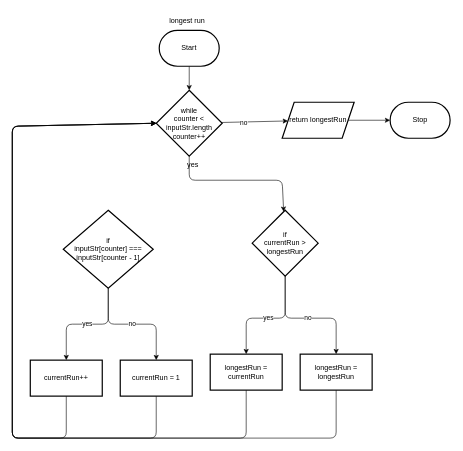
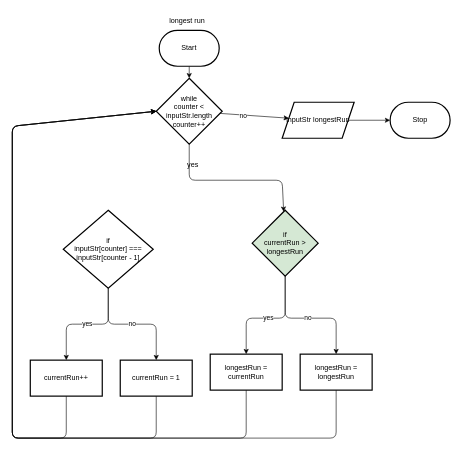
(318, 120) -> (318, 120)
(189, 123) -> (189, 111)
(285, 243) -> (285, 243)
